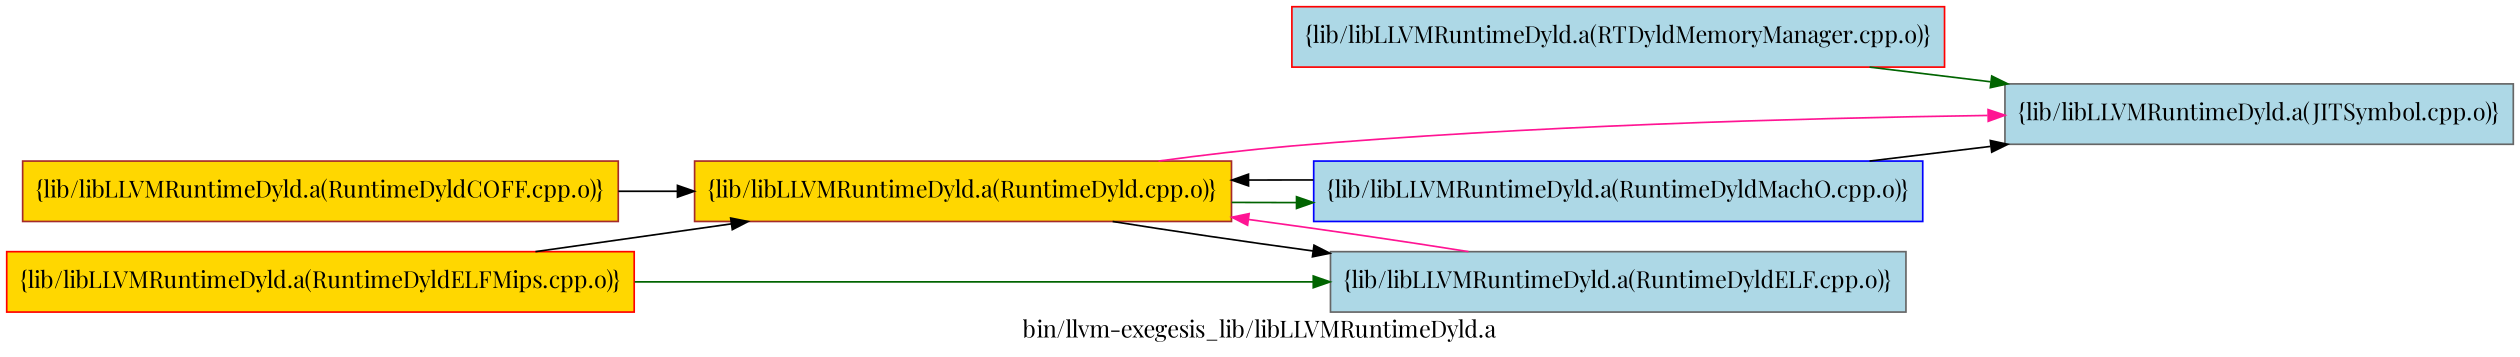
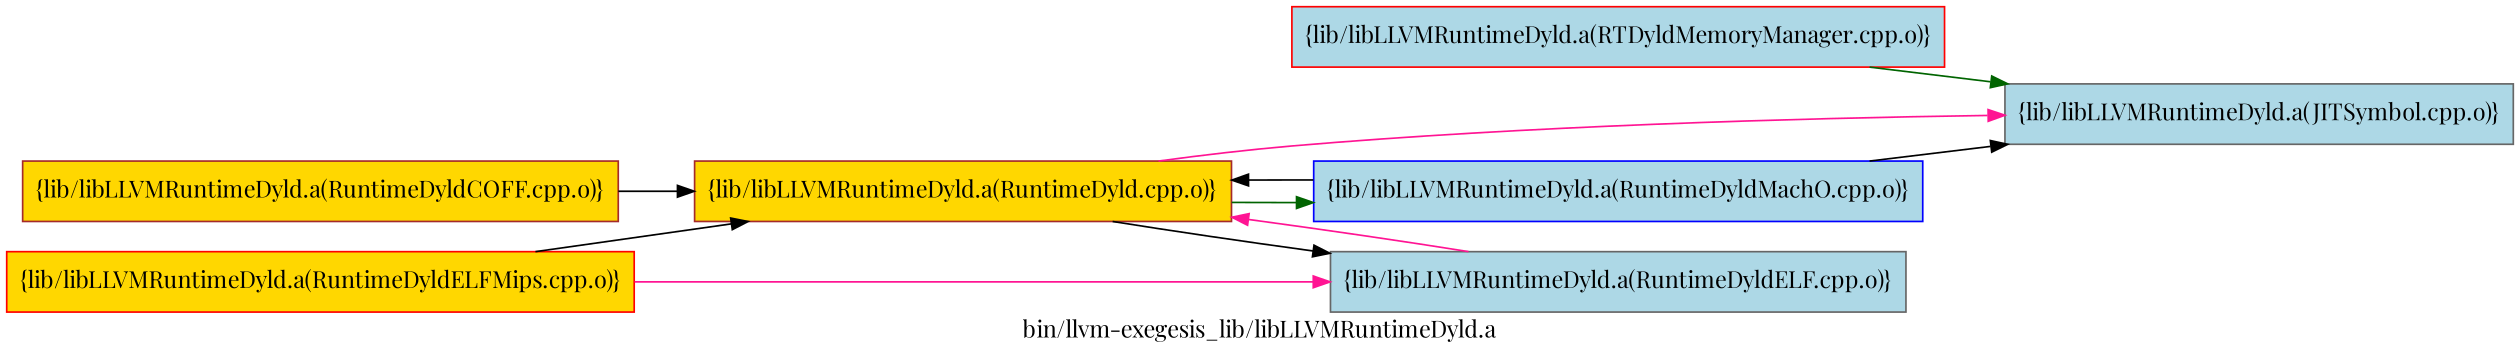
(974, 282) -> (974, 282)
